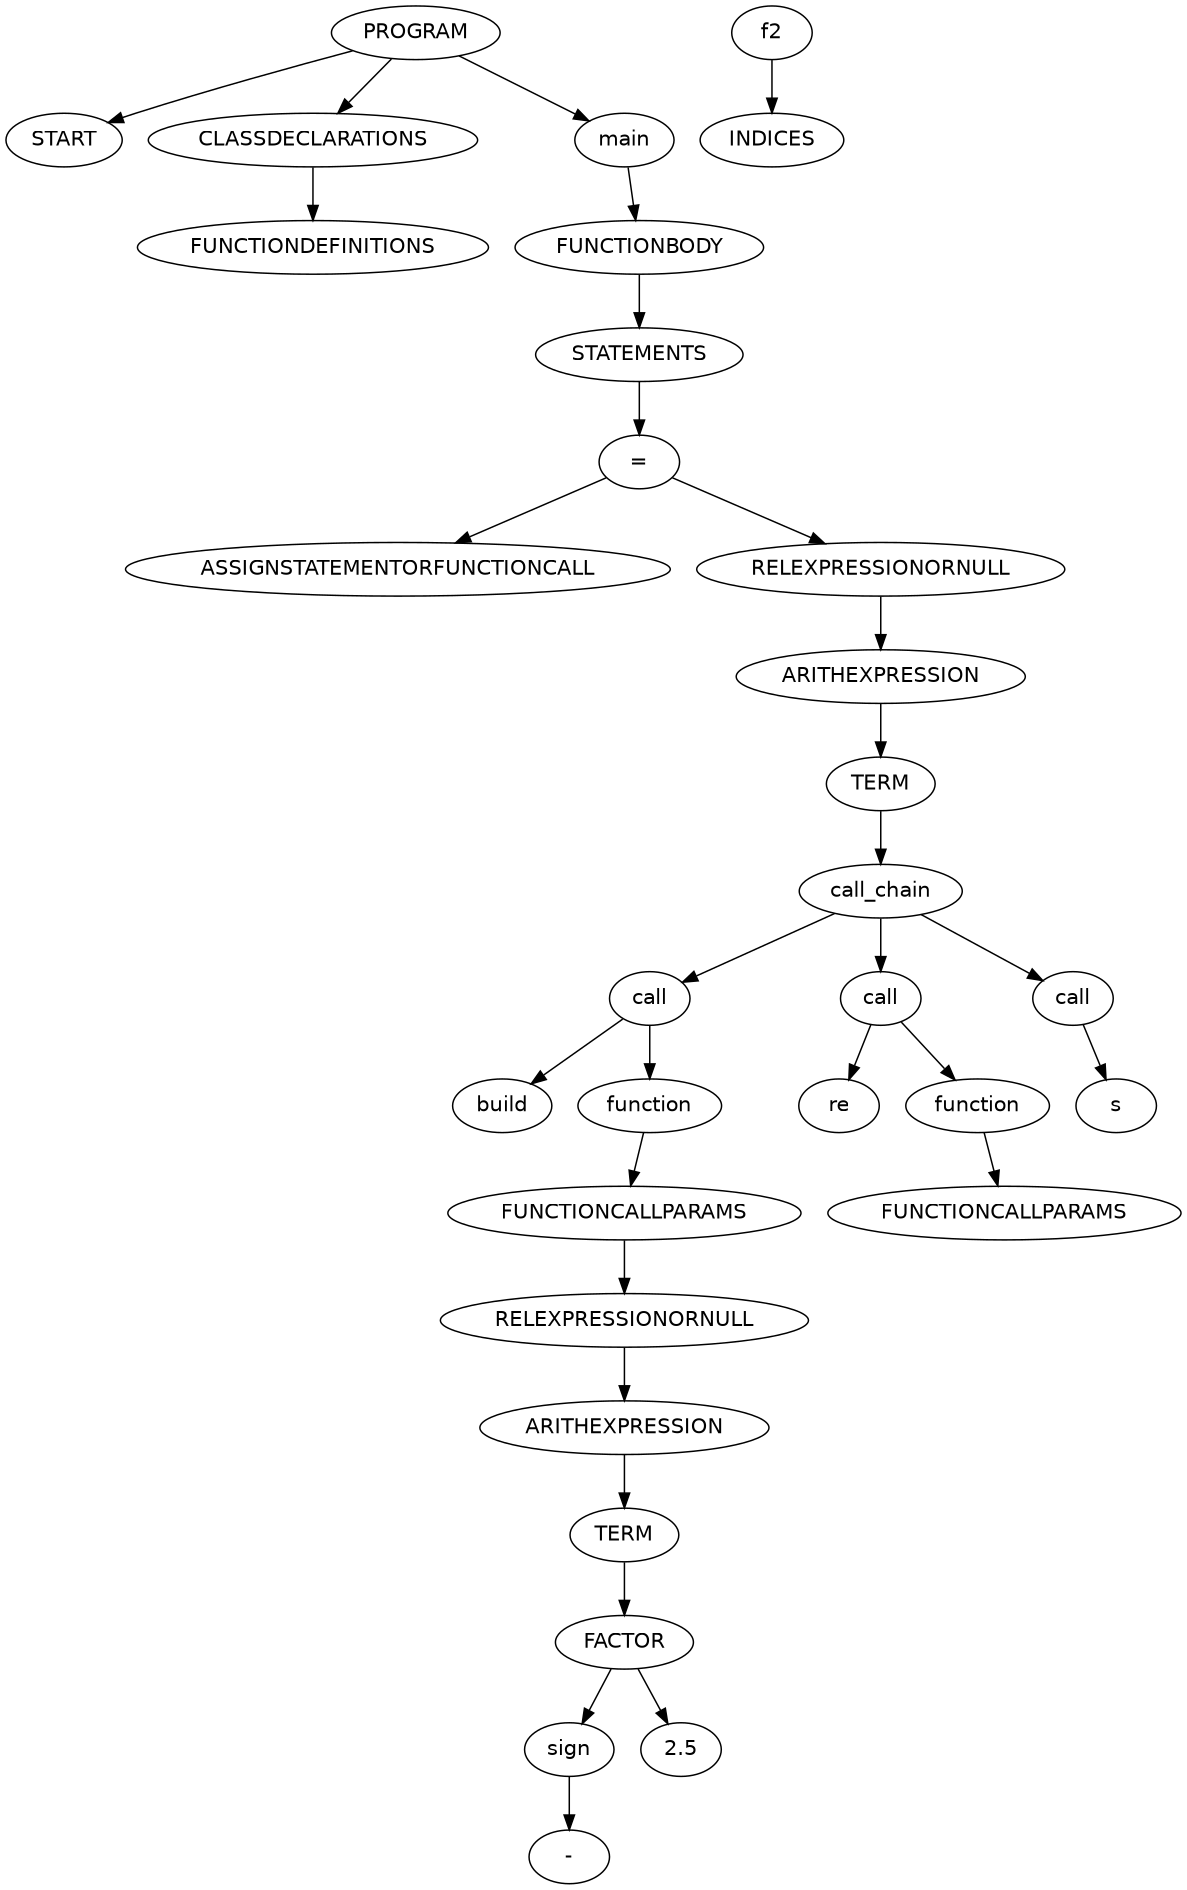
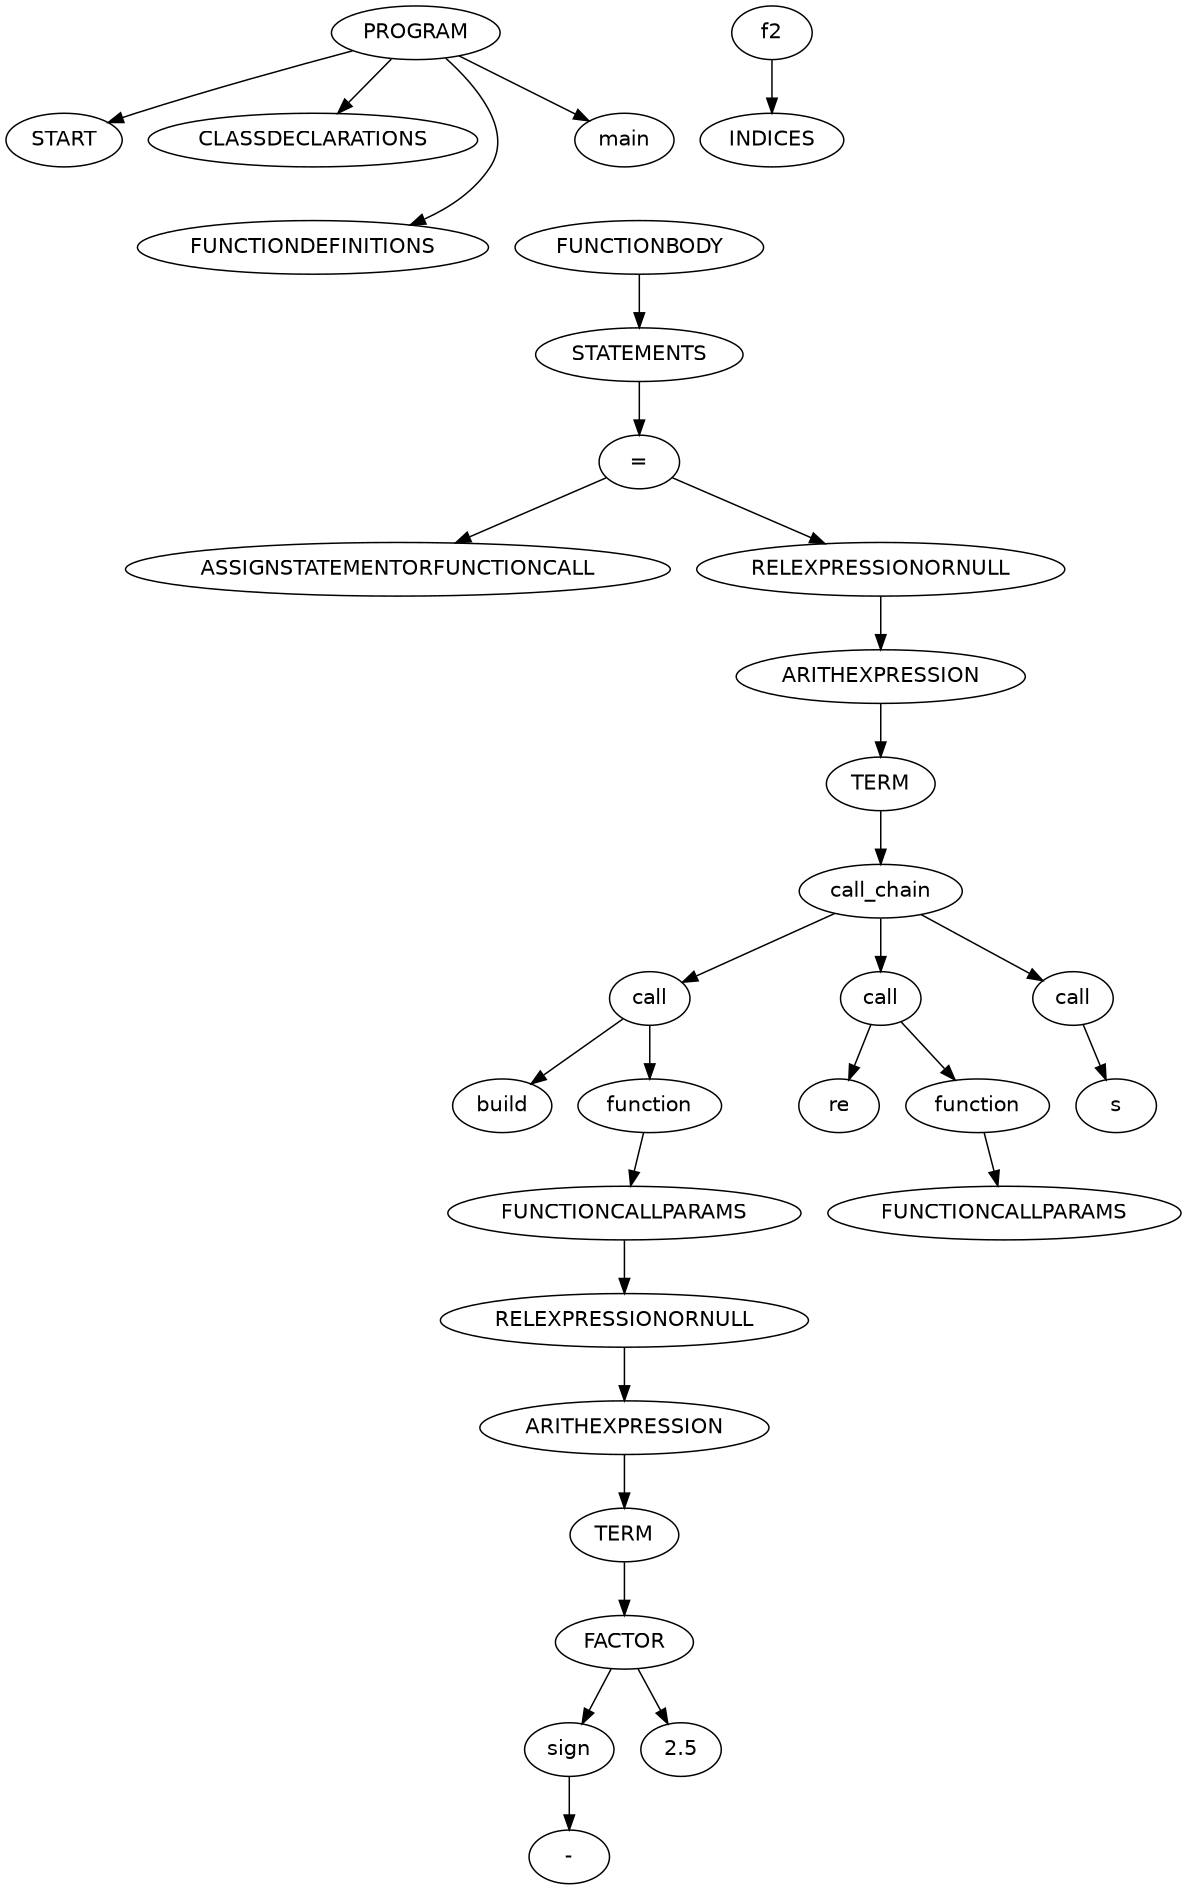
(313, 186) -> (497, 147)
(631, 186) -> none
